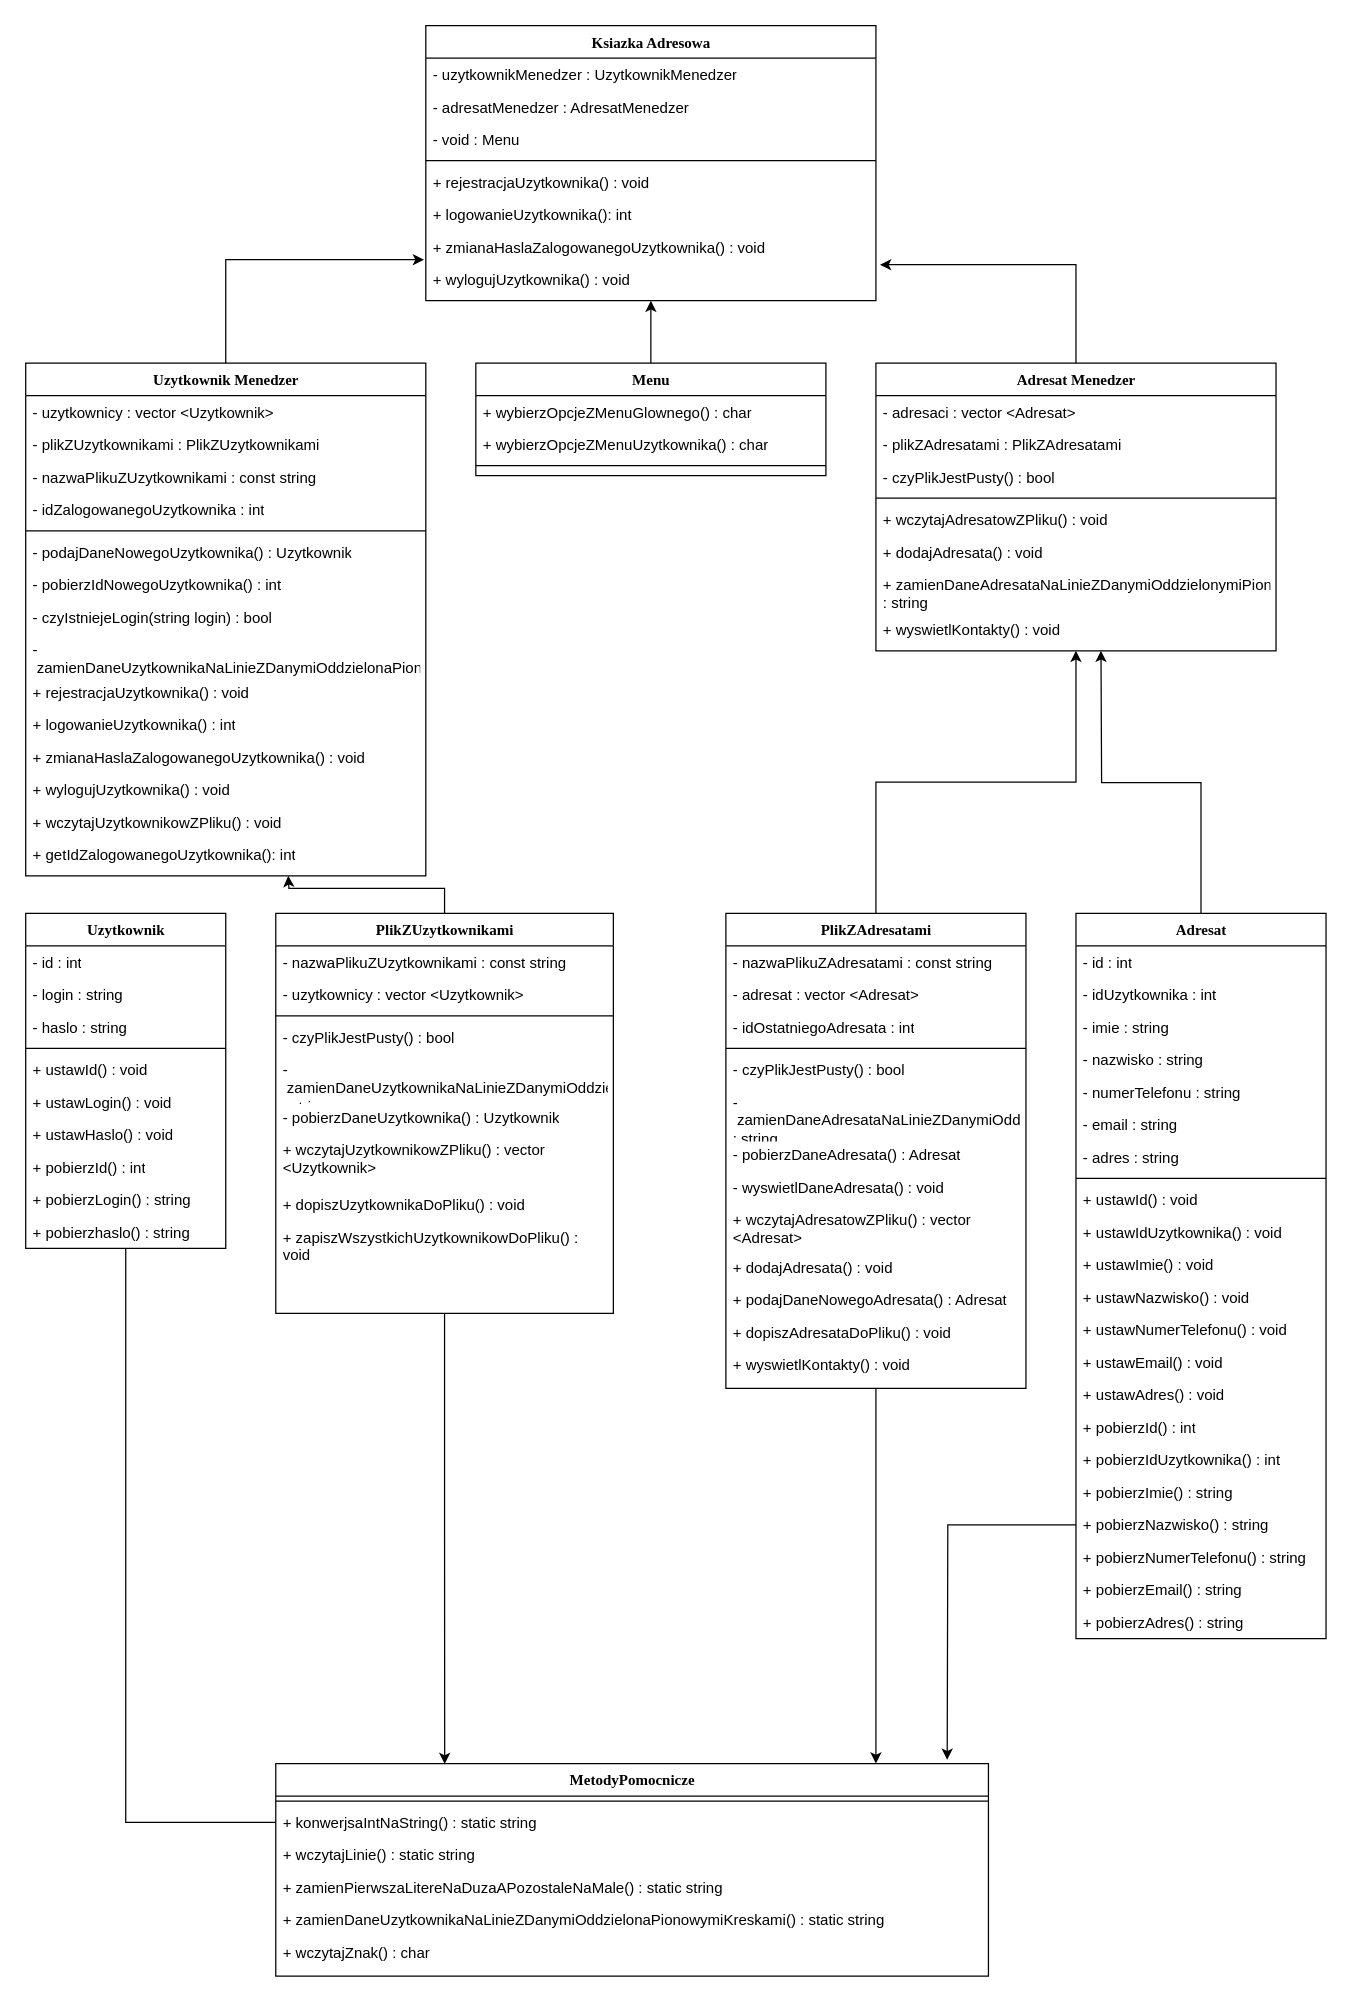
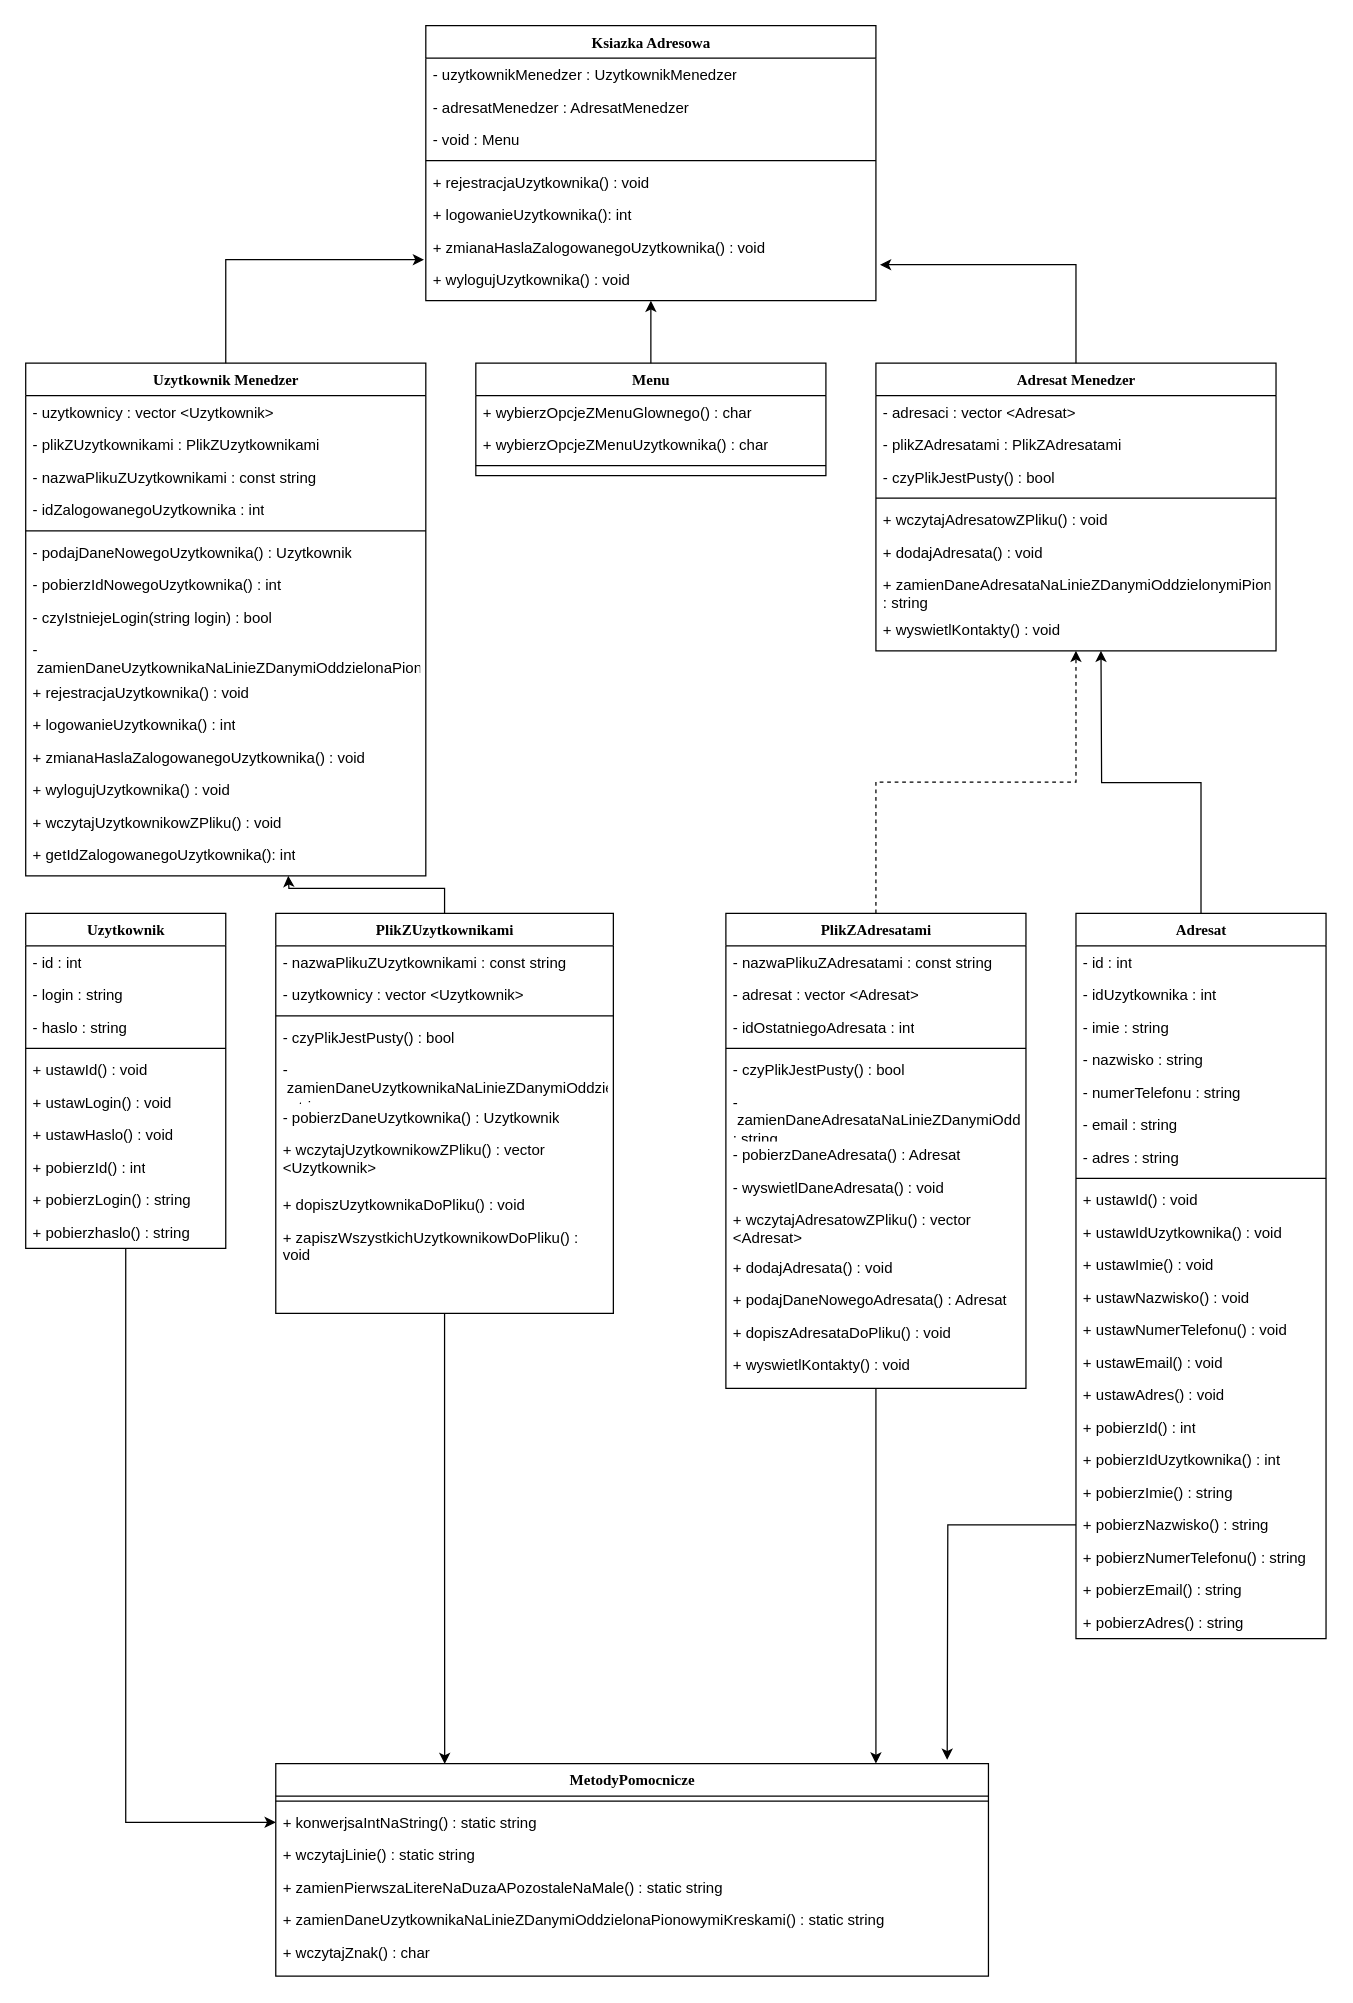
(972, 782) -> (972, 782)
(269, 1822) -> (266, 1822)
